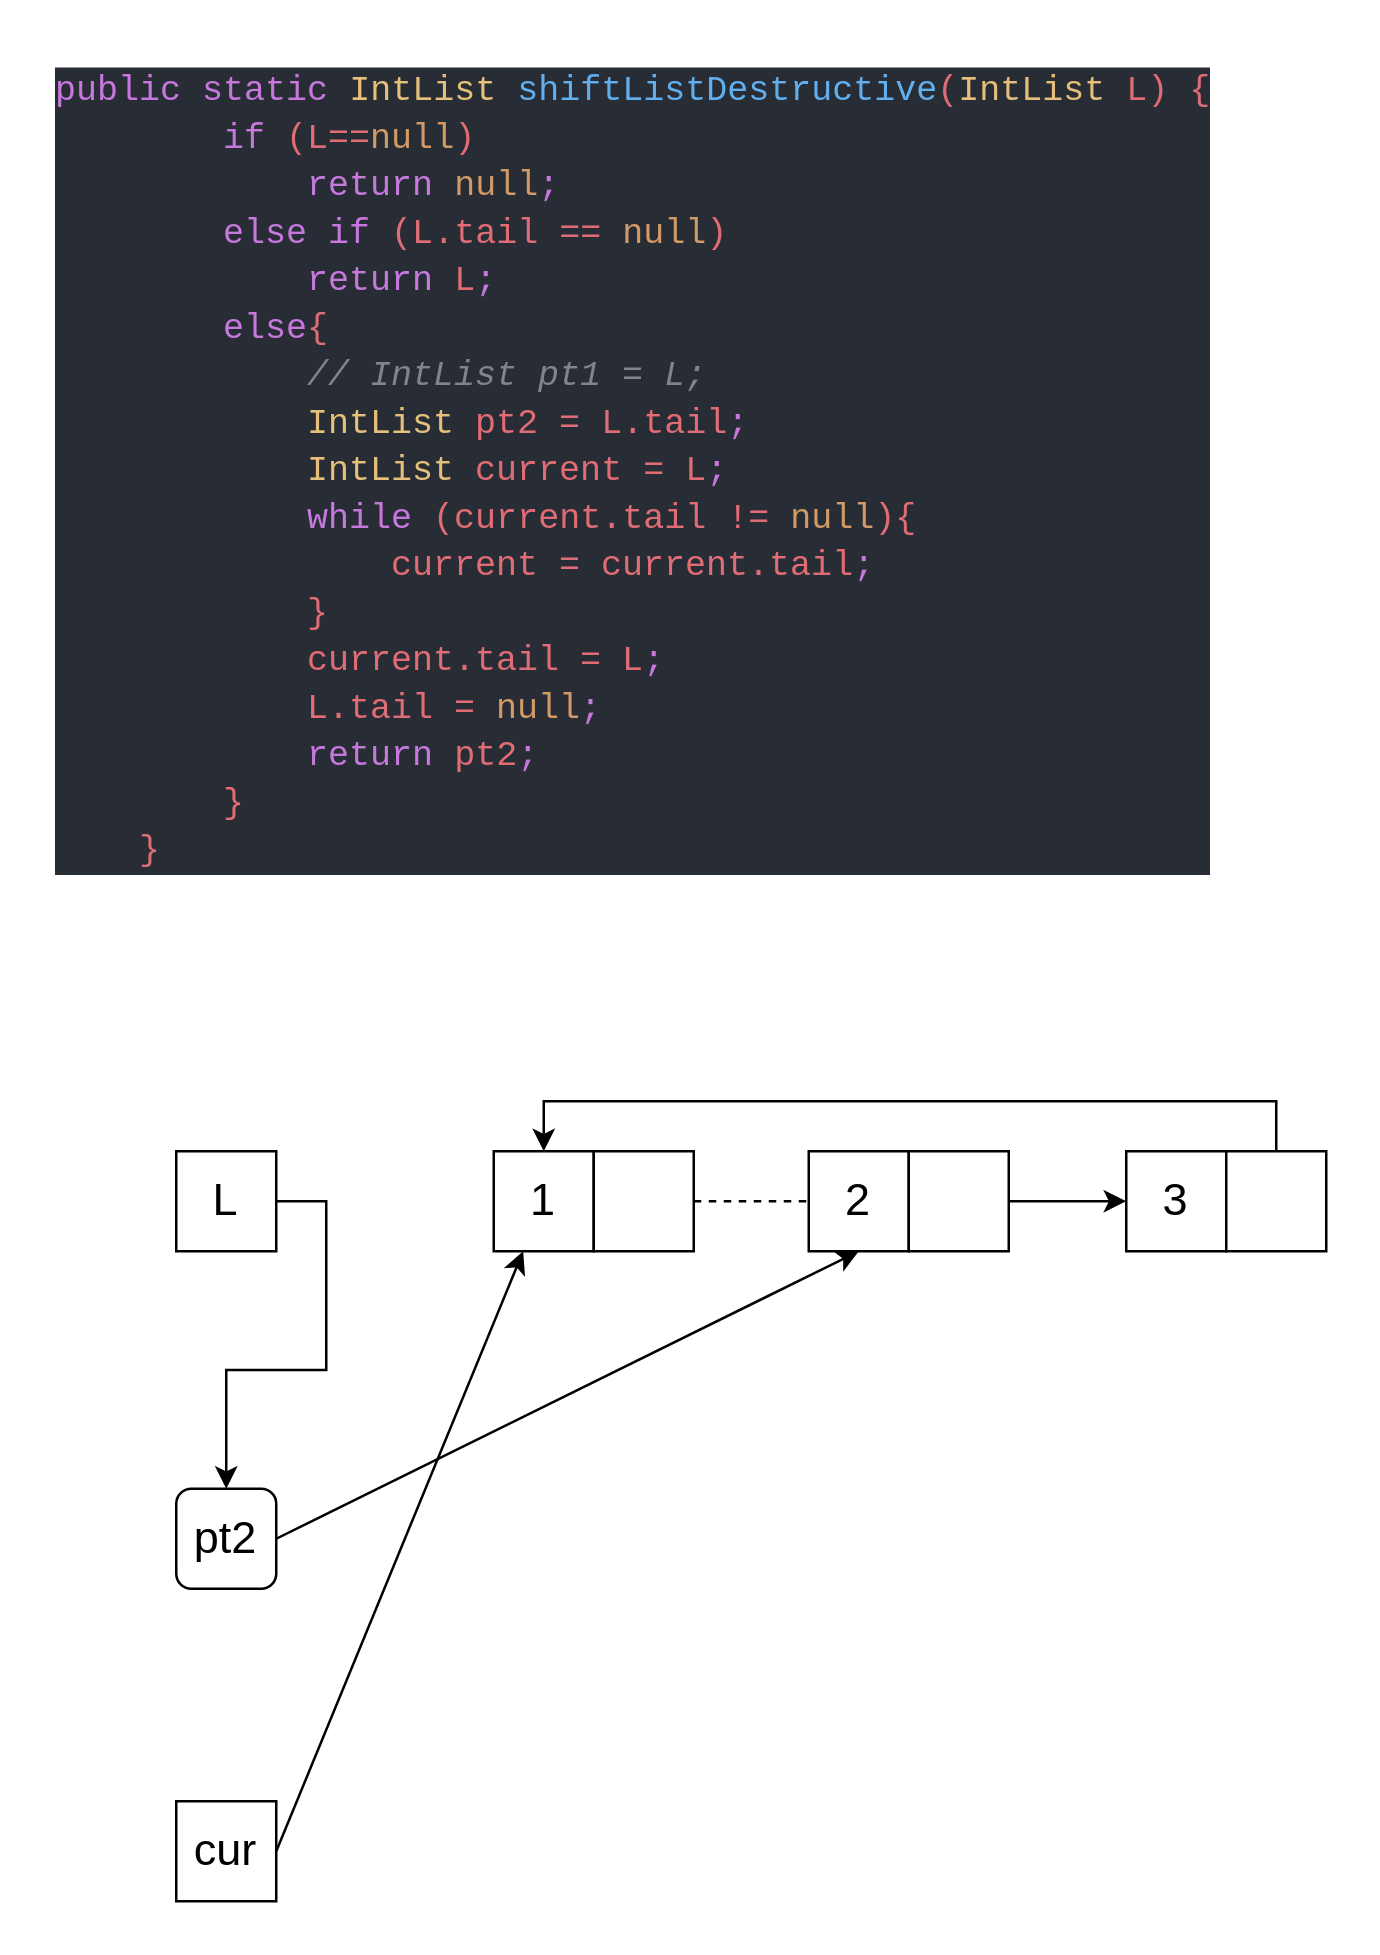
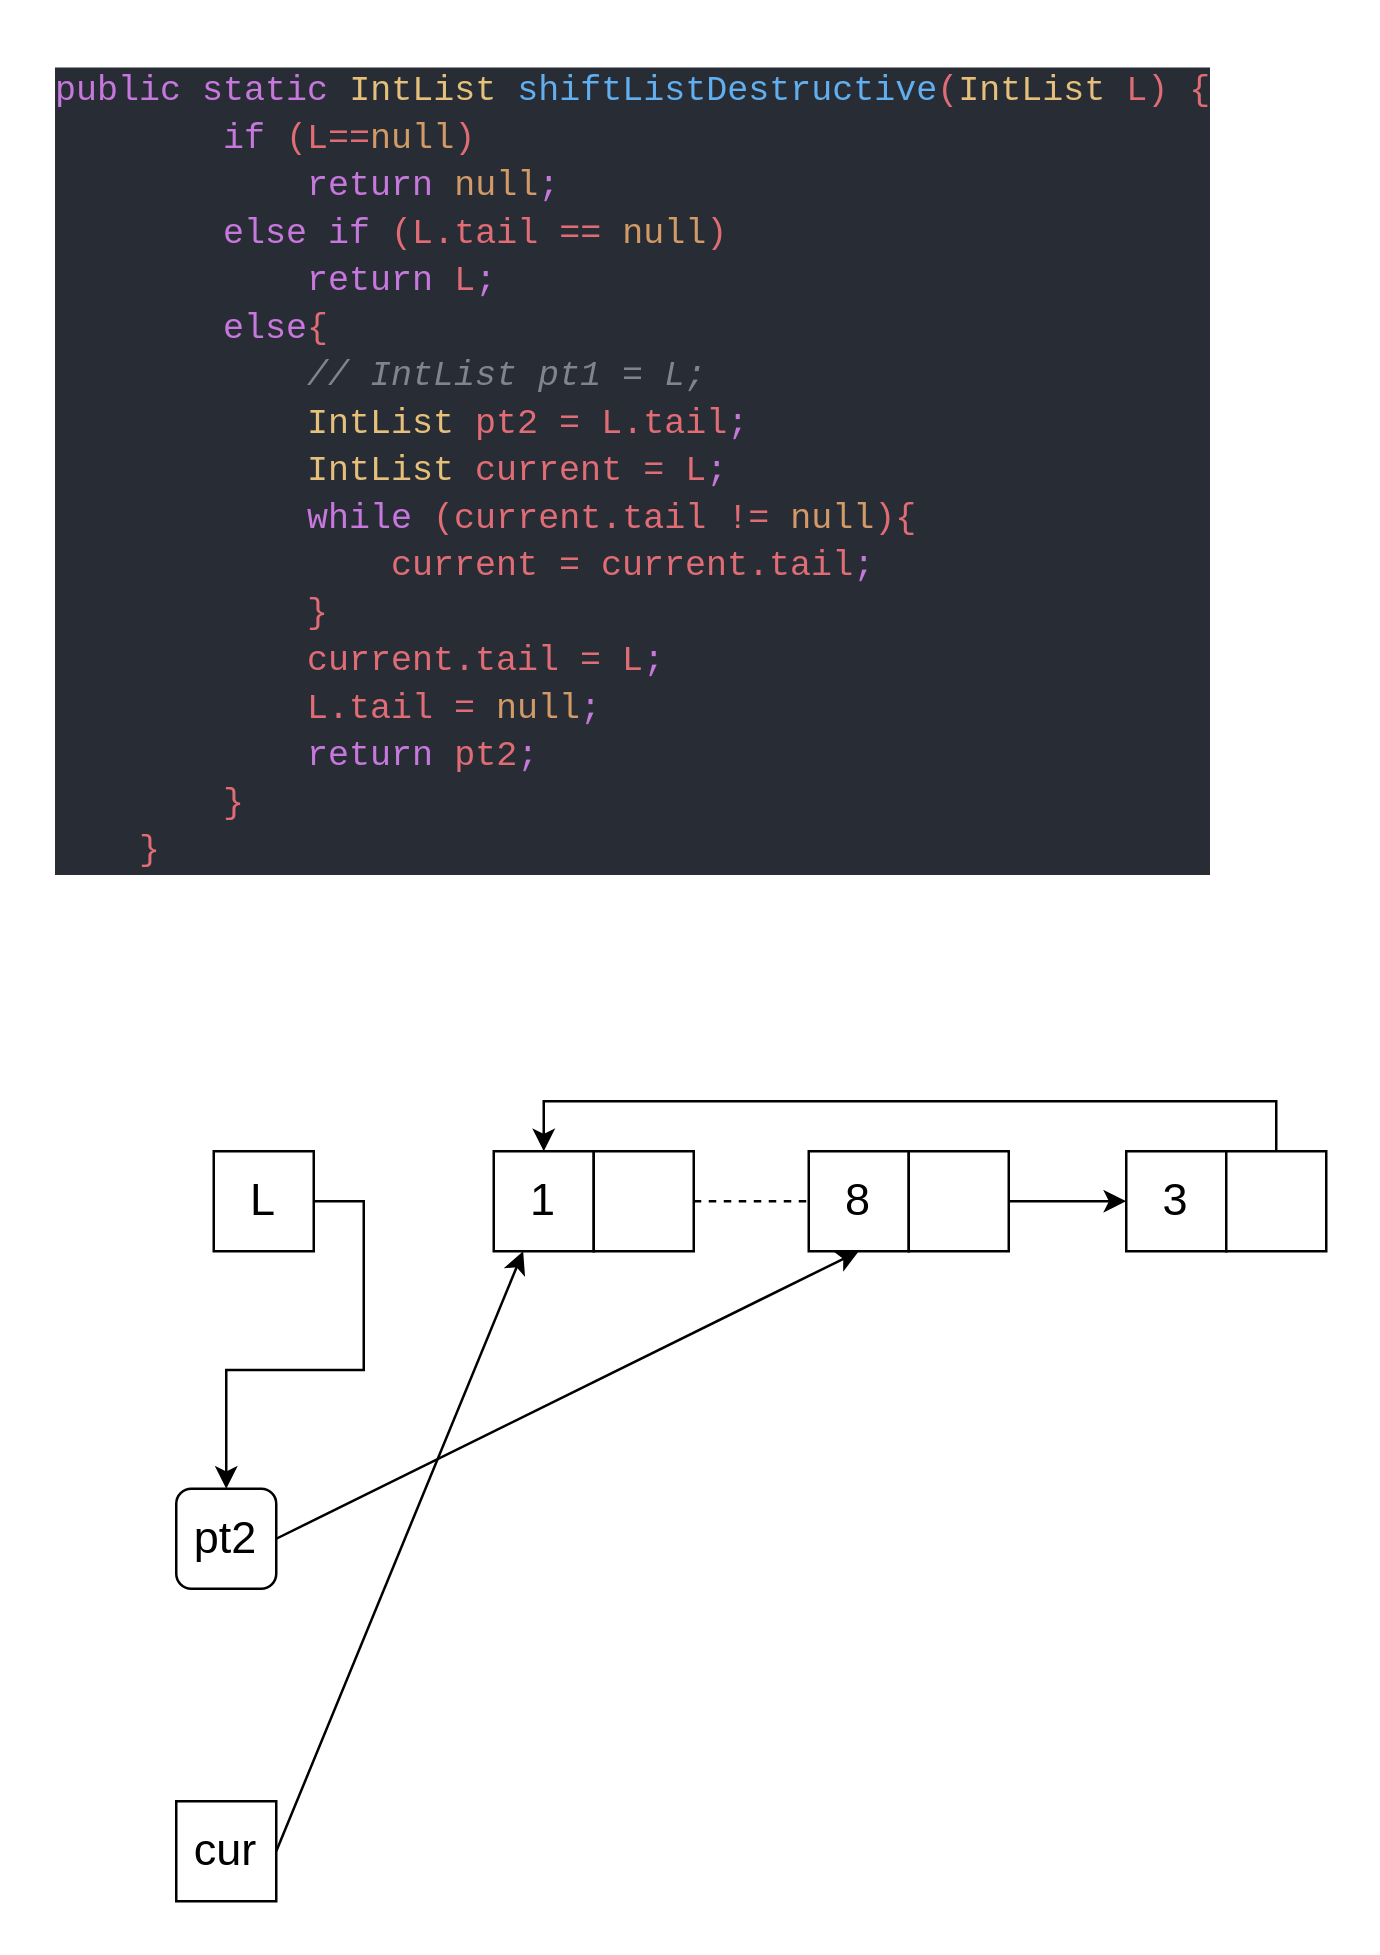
(226, 1201) -> (264, 1201)
(859, 1201) -> (859, 1201)
